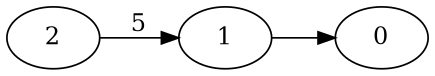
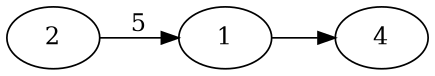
(382, 38) -> (382, 38)
